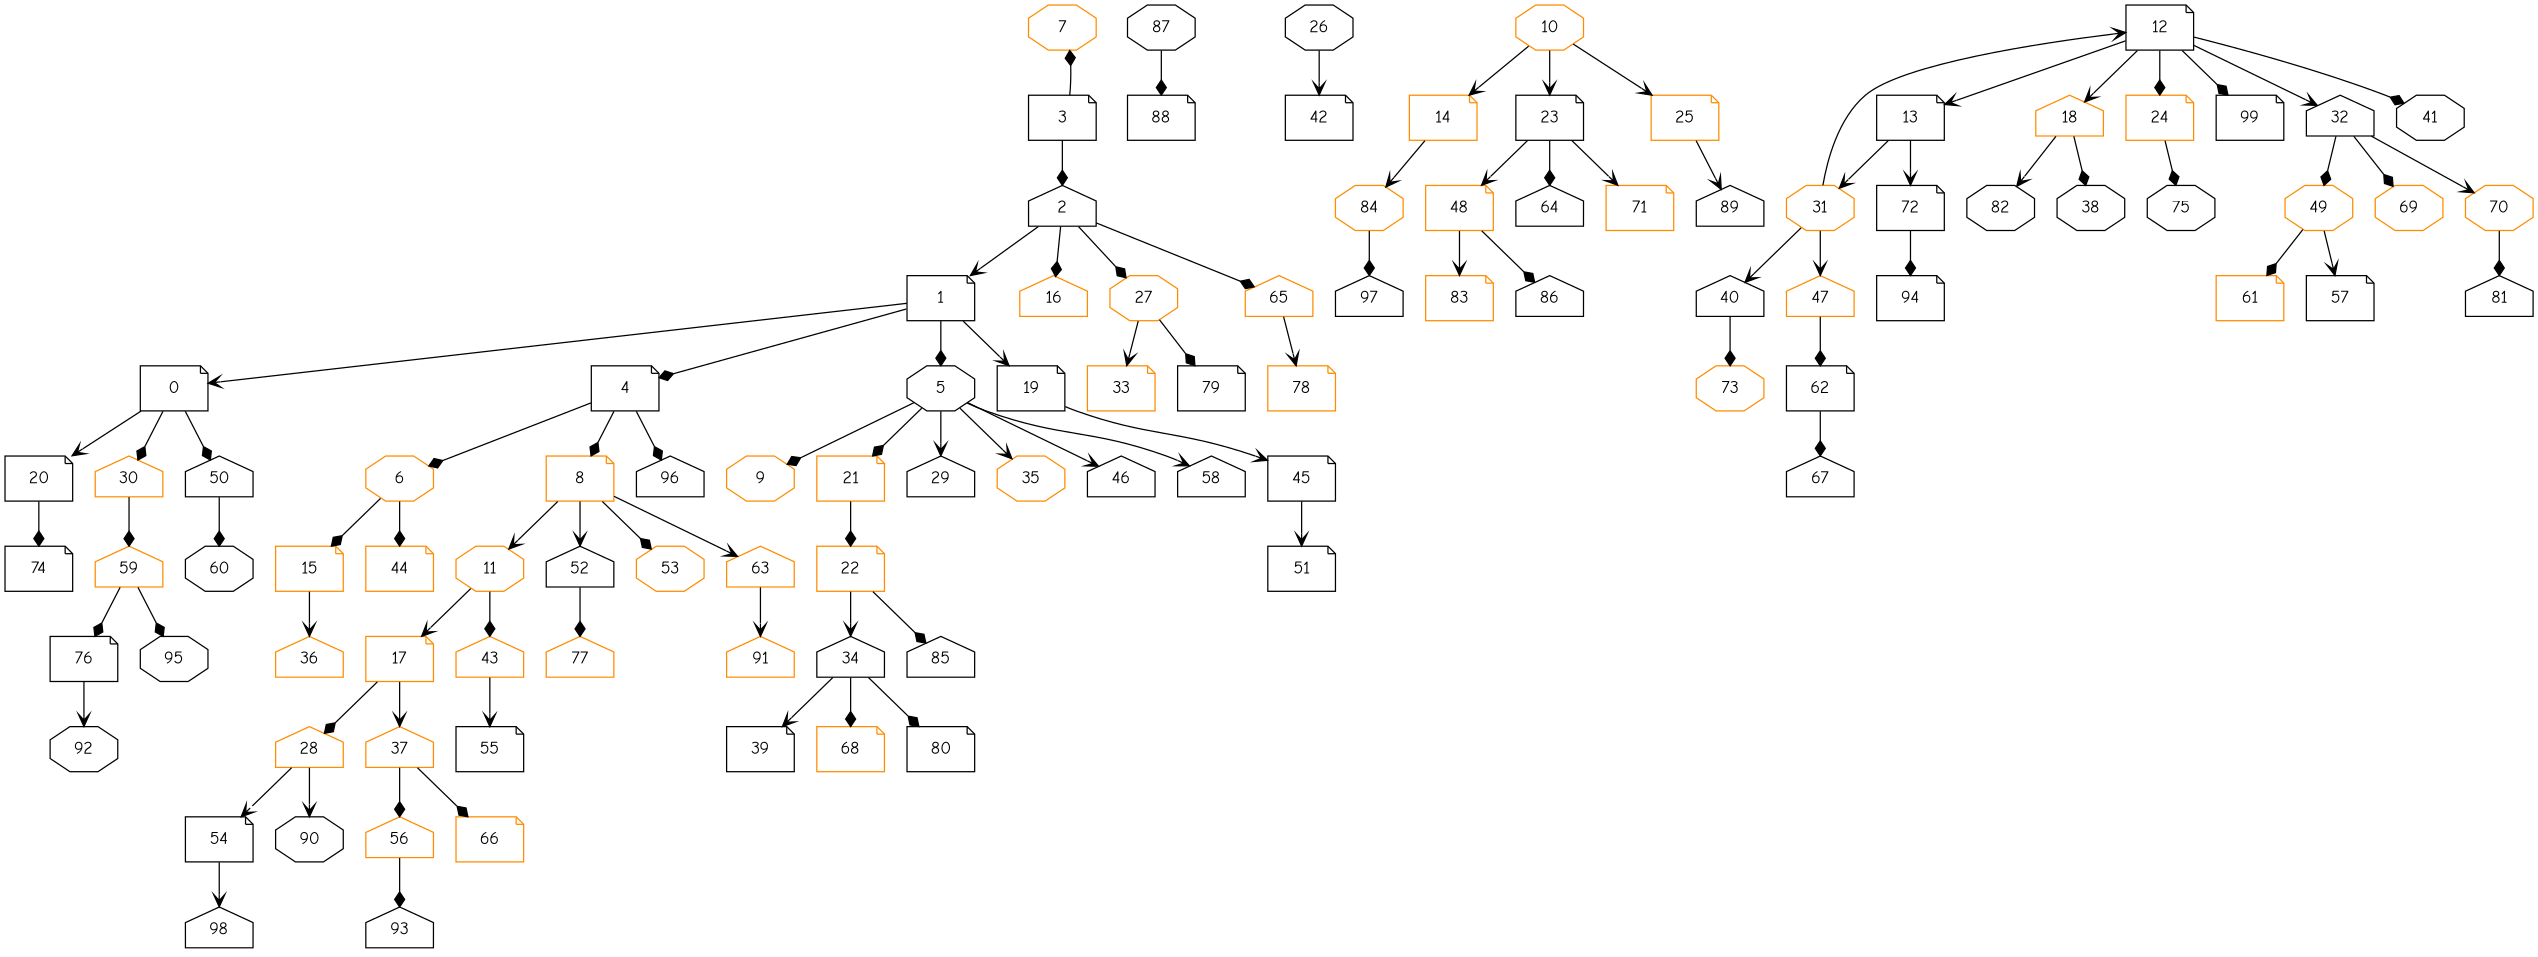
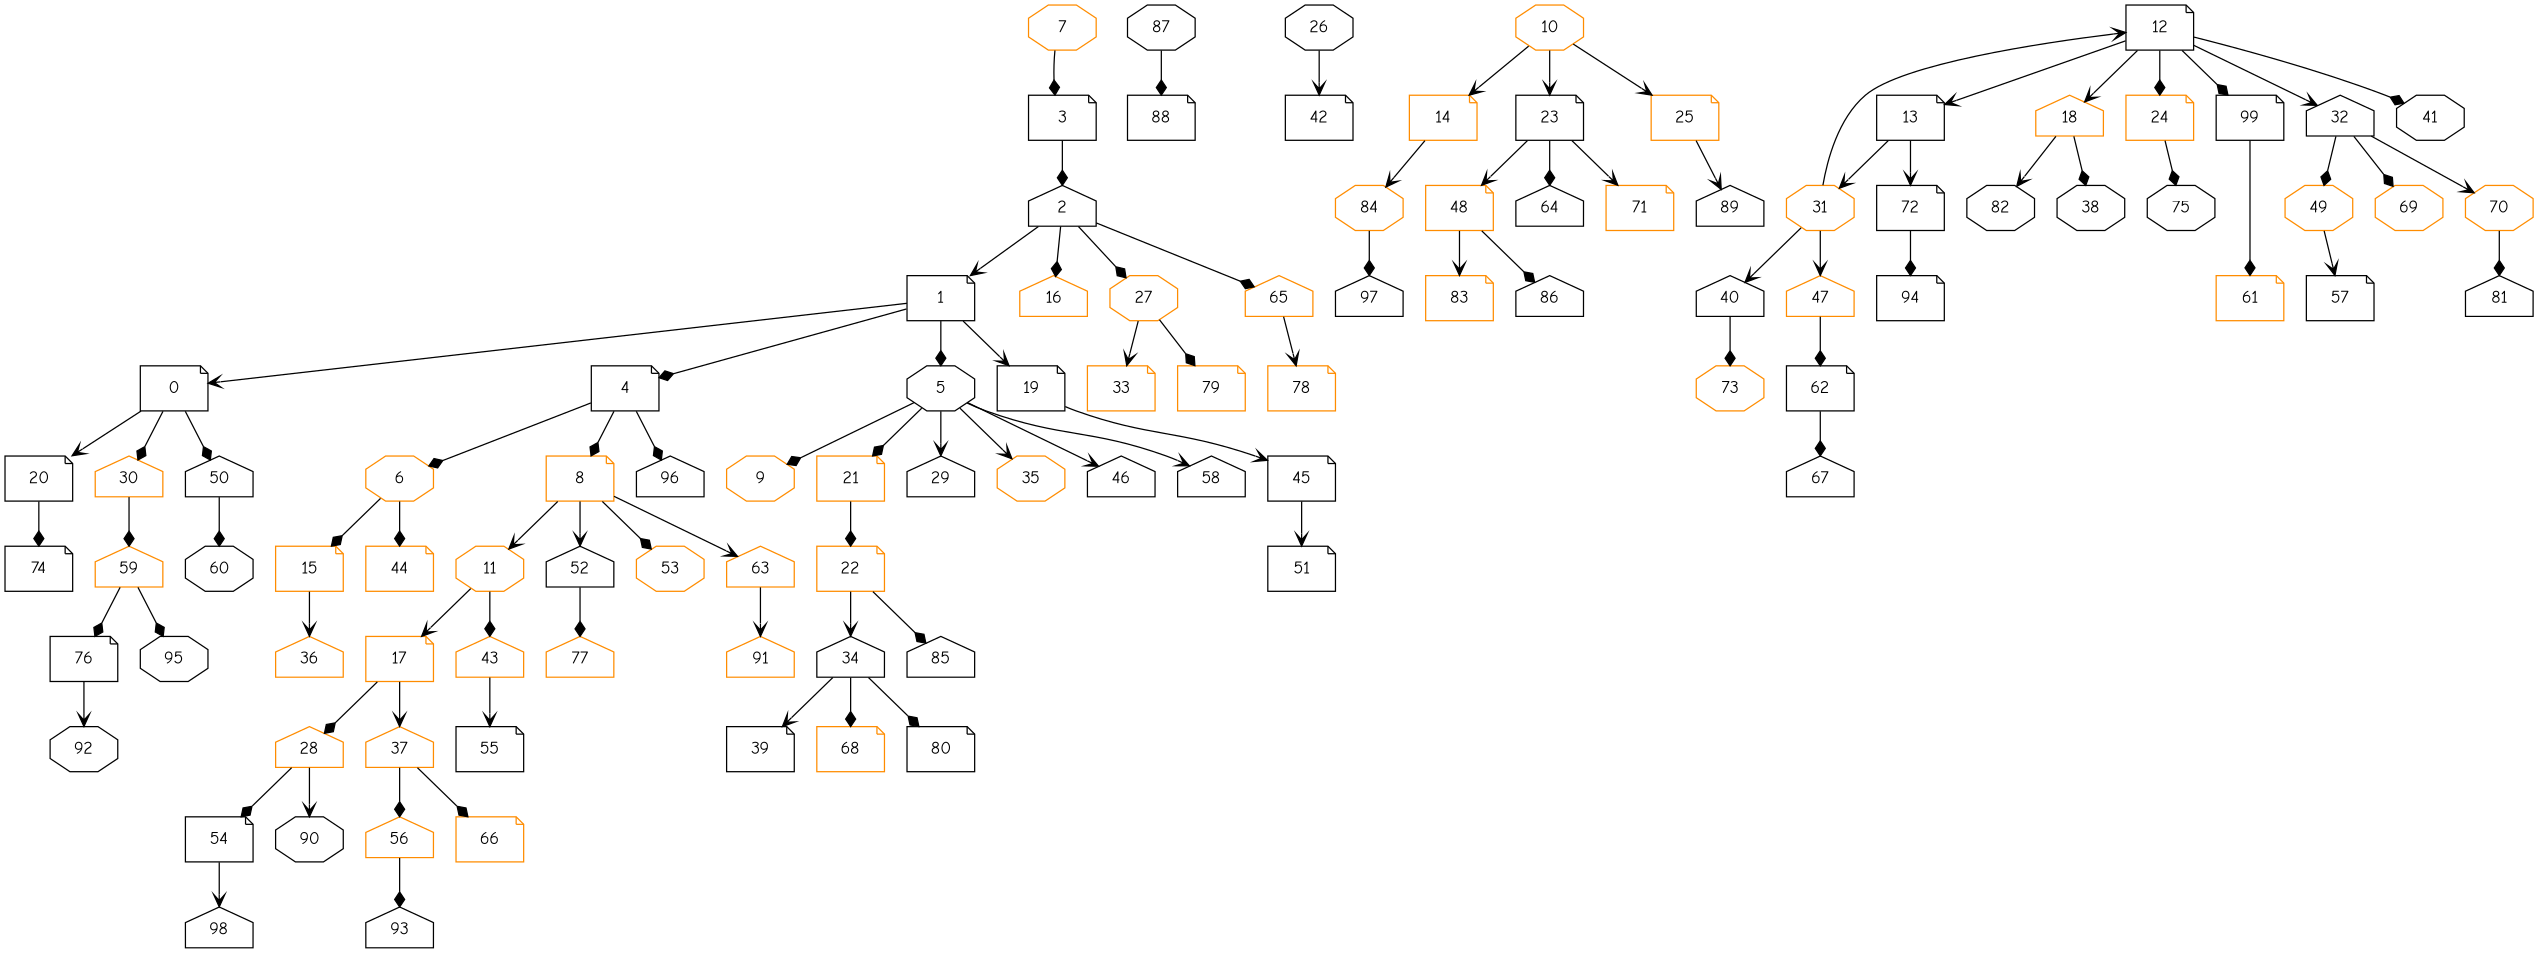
(1071, 80) -> (1054, 65)
(2290, 247) -> (2250, 200)
(1211, 388) -> (1211, 388)
(272, 787) -> (272, 787)
